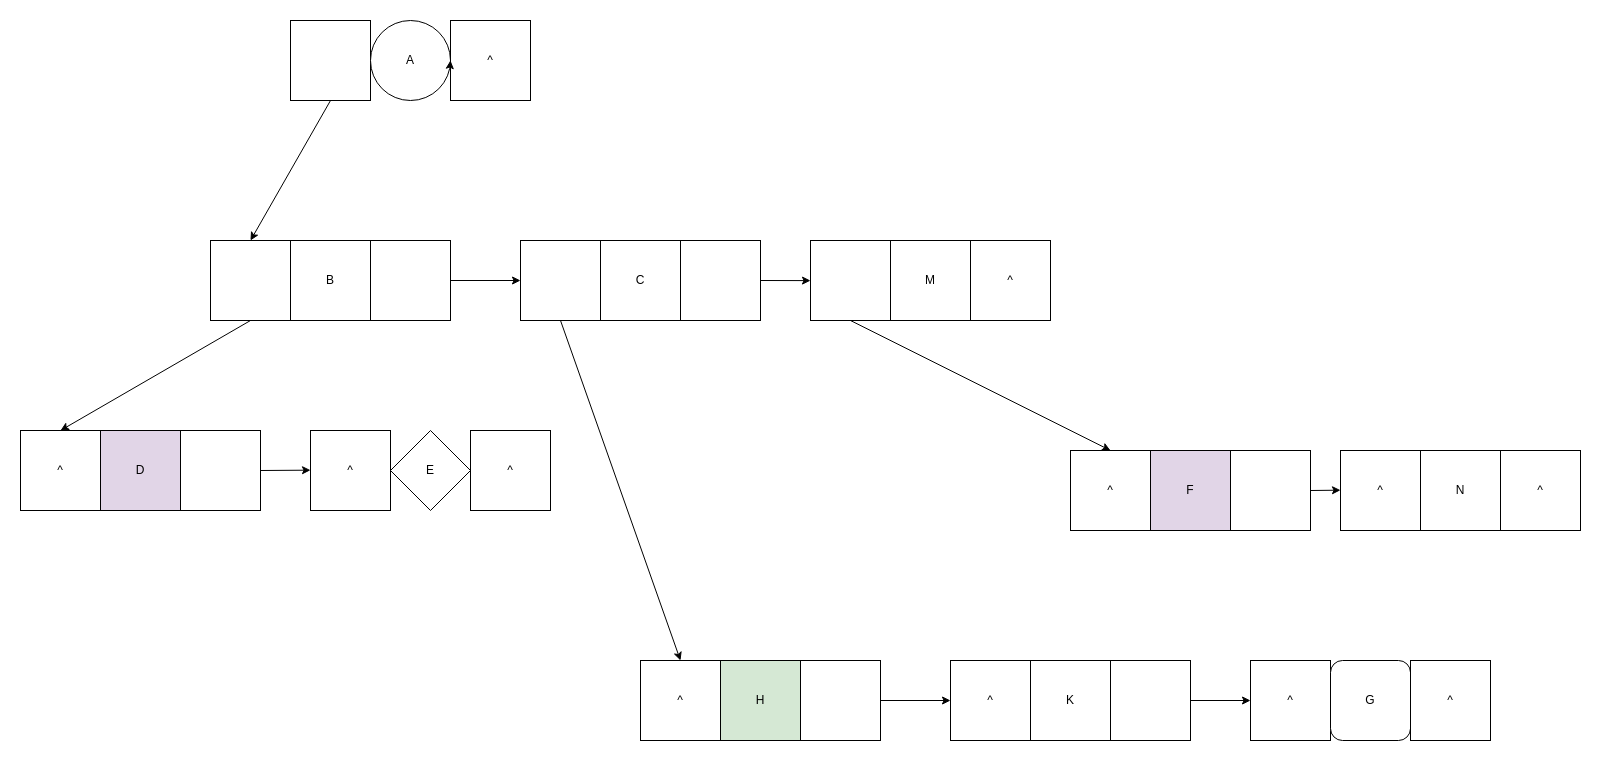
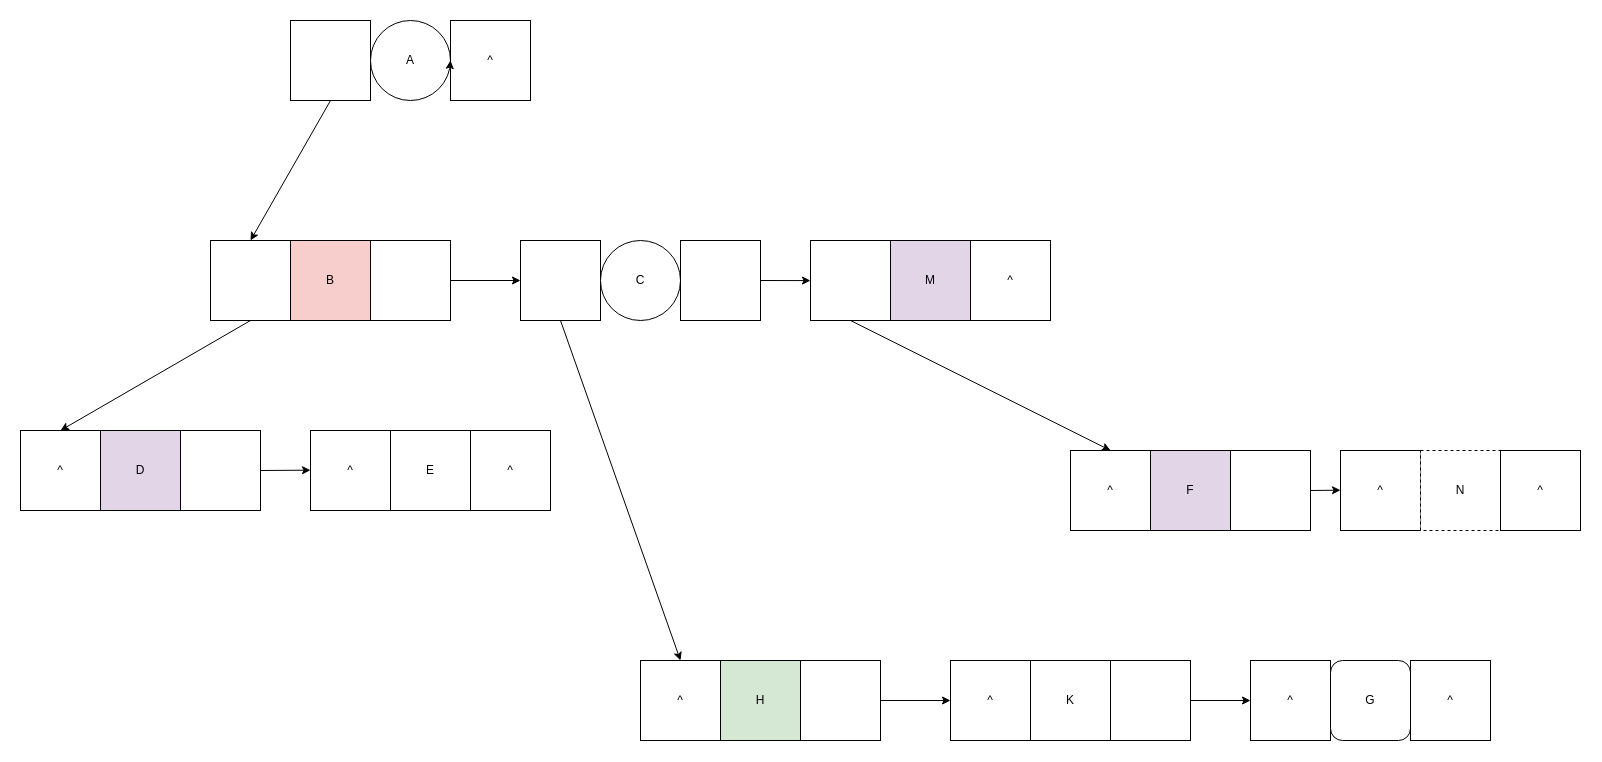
(331, 281) -> (331, 281)
(641, 281) -> (641, 281)
(931, 281) -> (931, 281)
(431, 471) -> (431, 471)
(1461, 491) -> (1461, 491)
